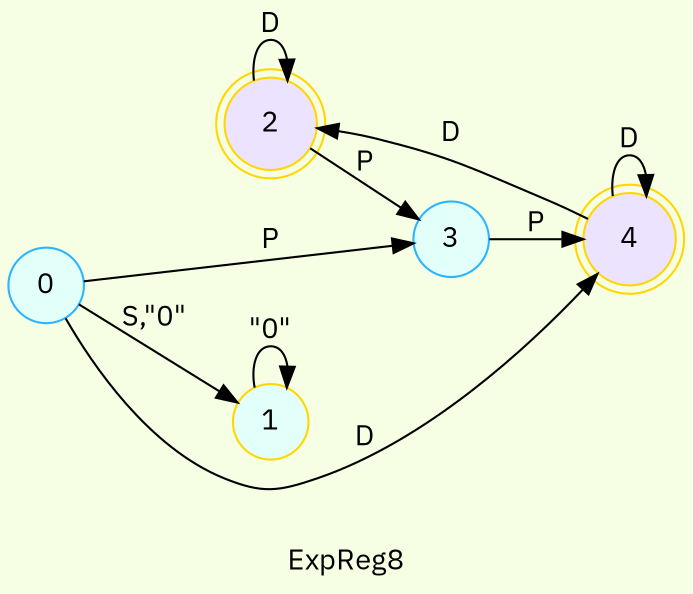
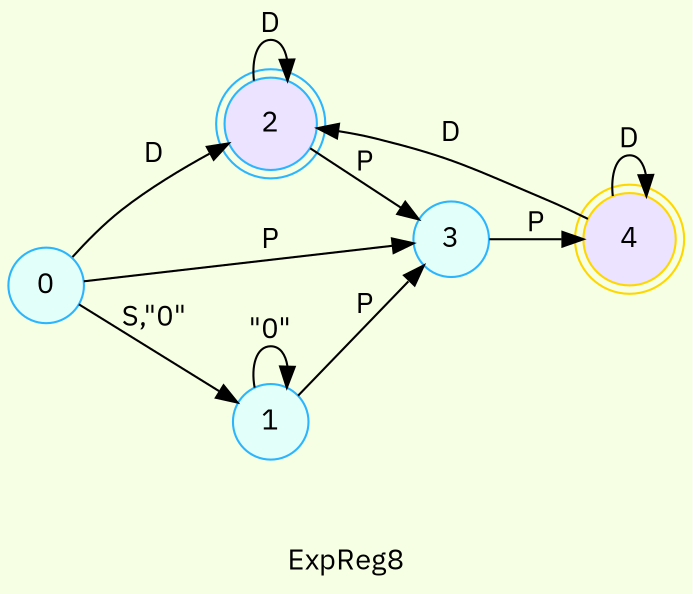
(271, 124) -> (271, 124)
none -> (353, 339)
(271, 422) -> (271, 422)
(319, 478) -> (136, 199)
